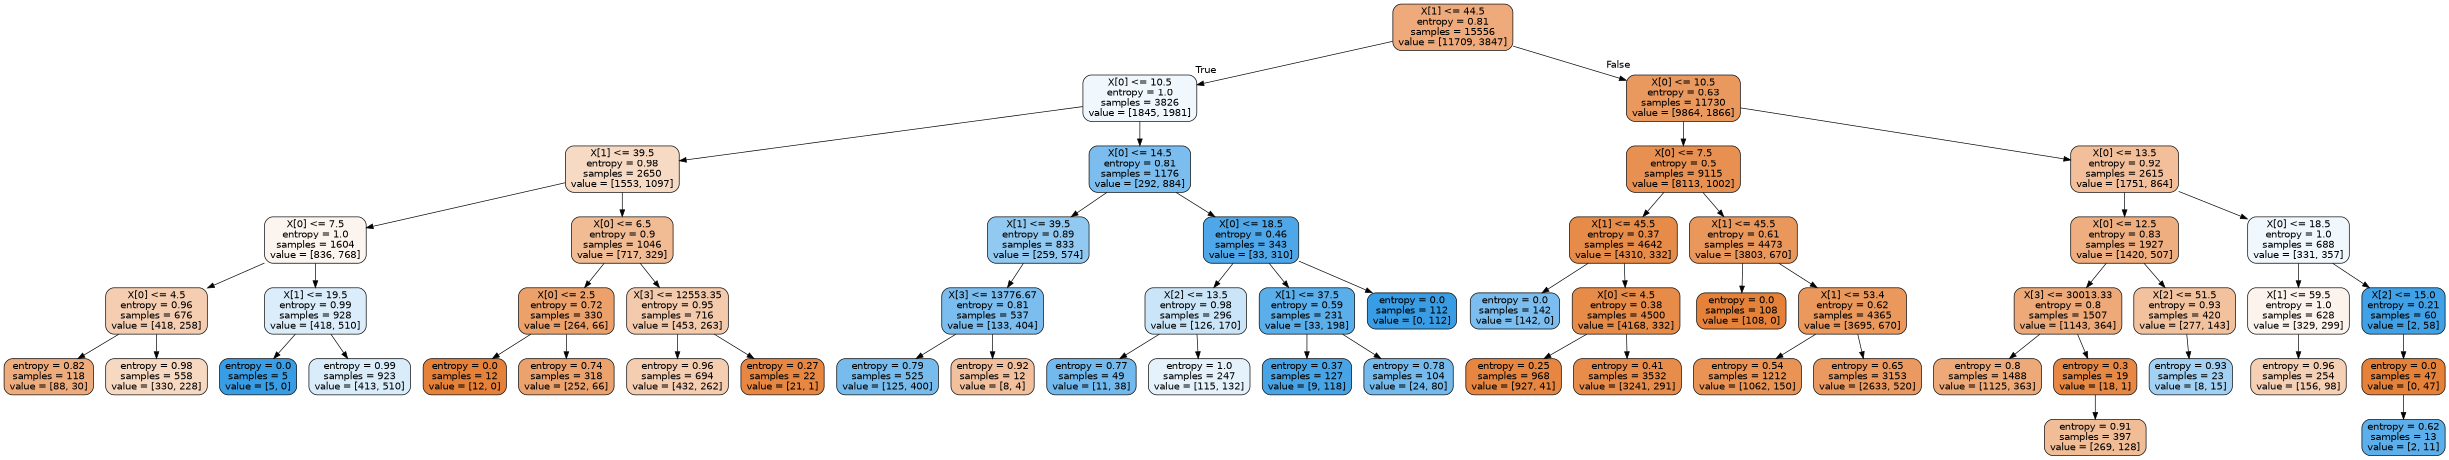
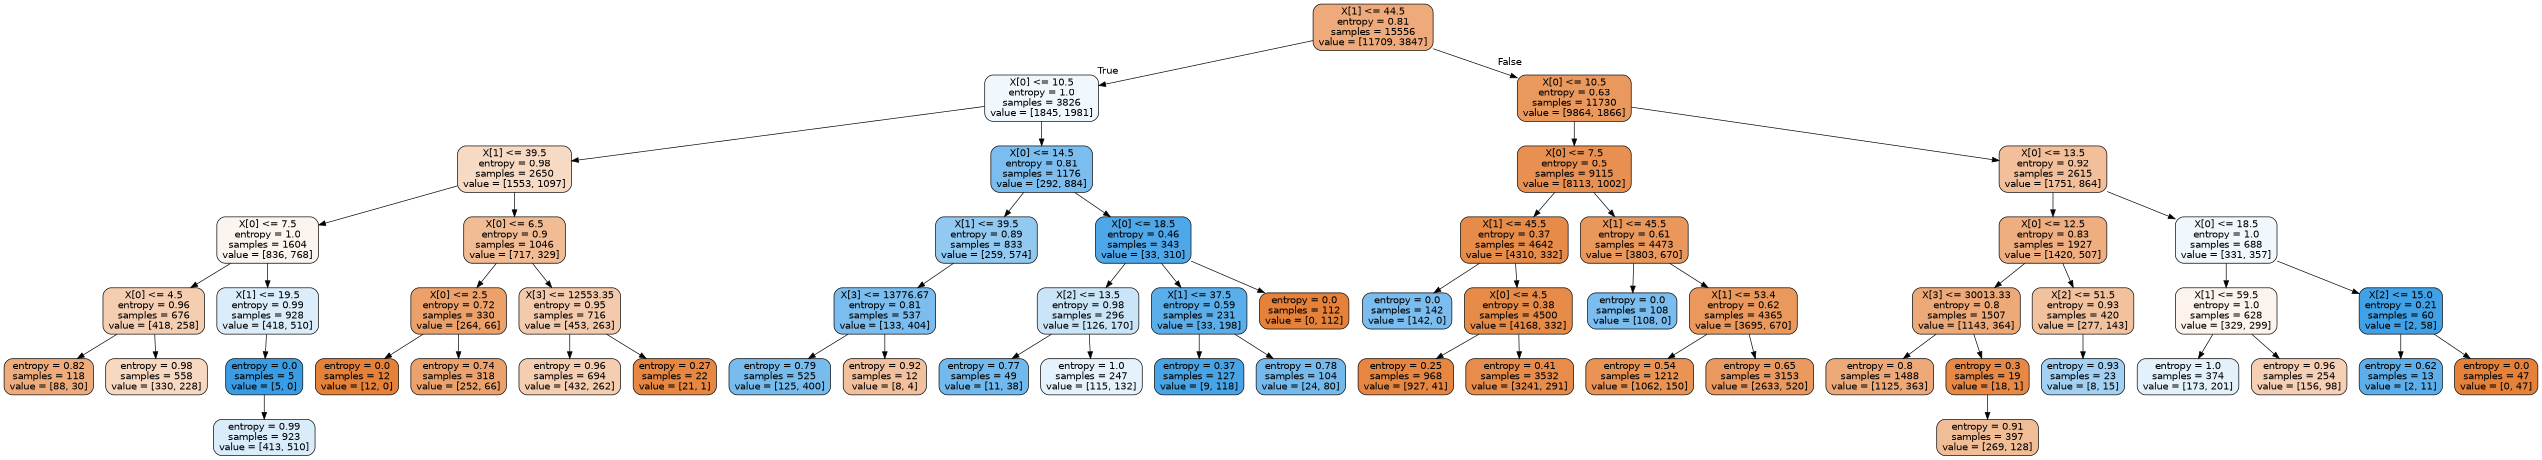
(1412, 311) -> (1304, 311)
(1741, 311) -> (1632, 311)
(337, 344) -> (264, 404)
none -> (2188, 377)
(2404, 404) -> (2401, 343)
